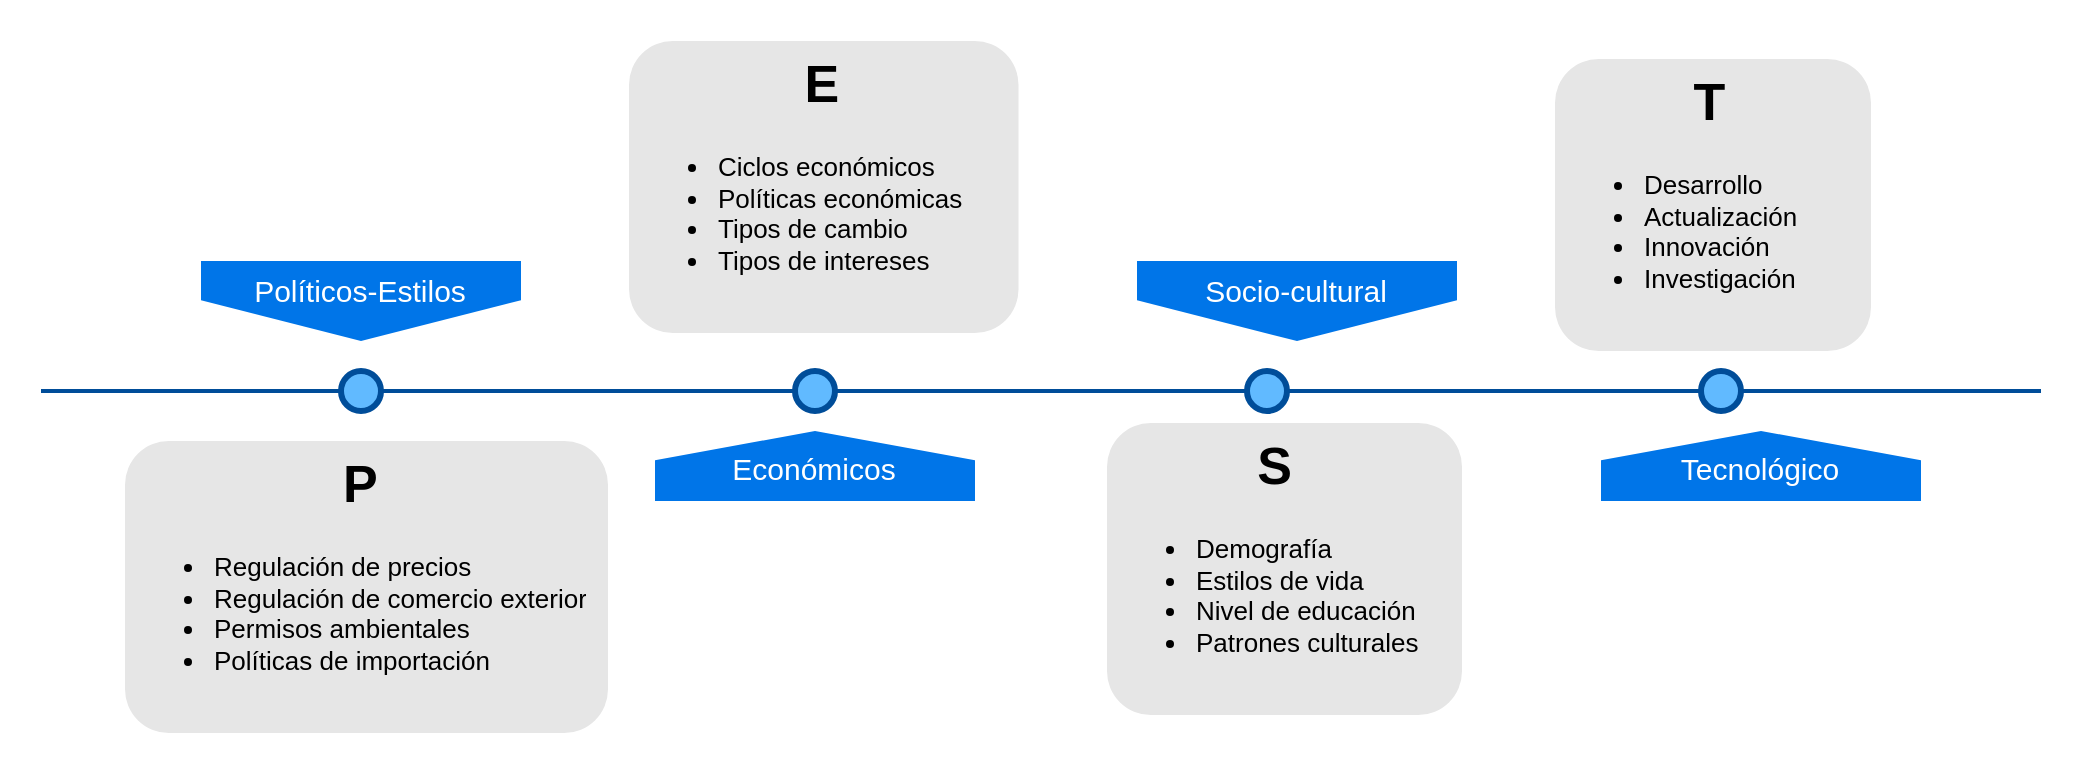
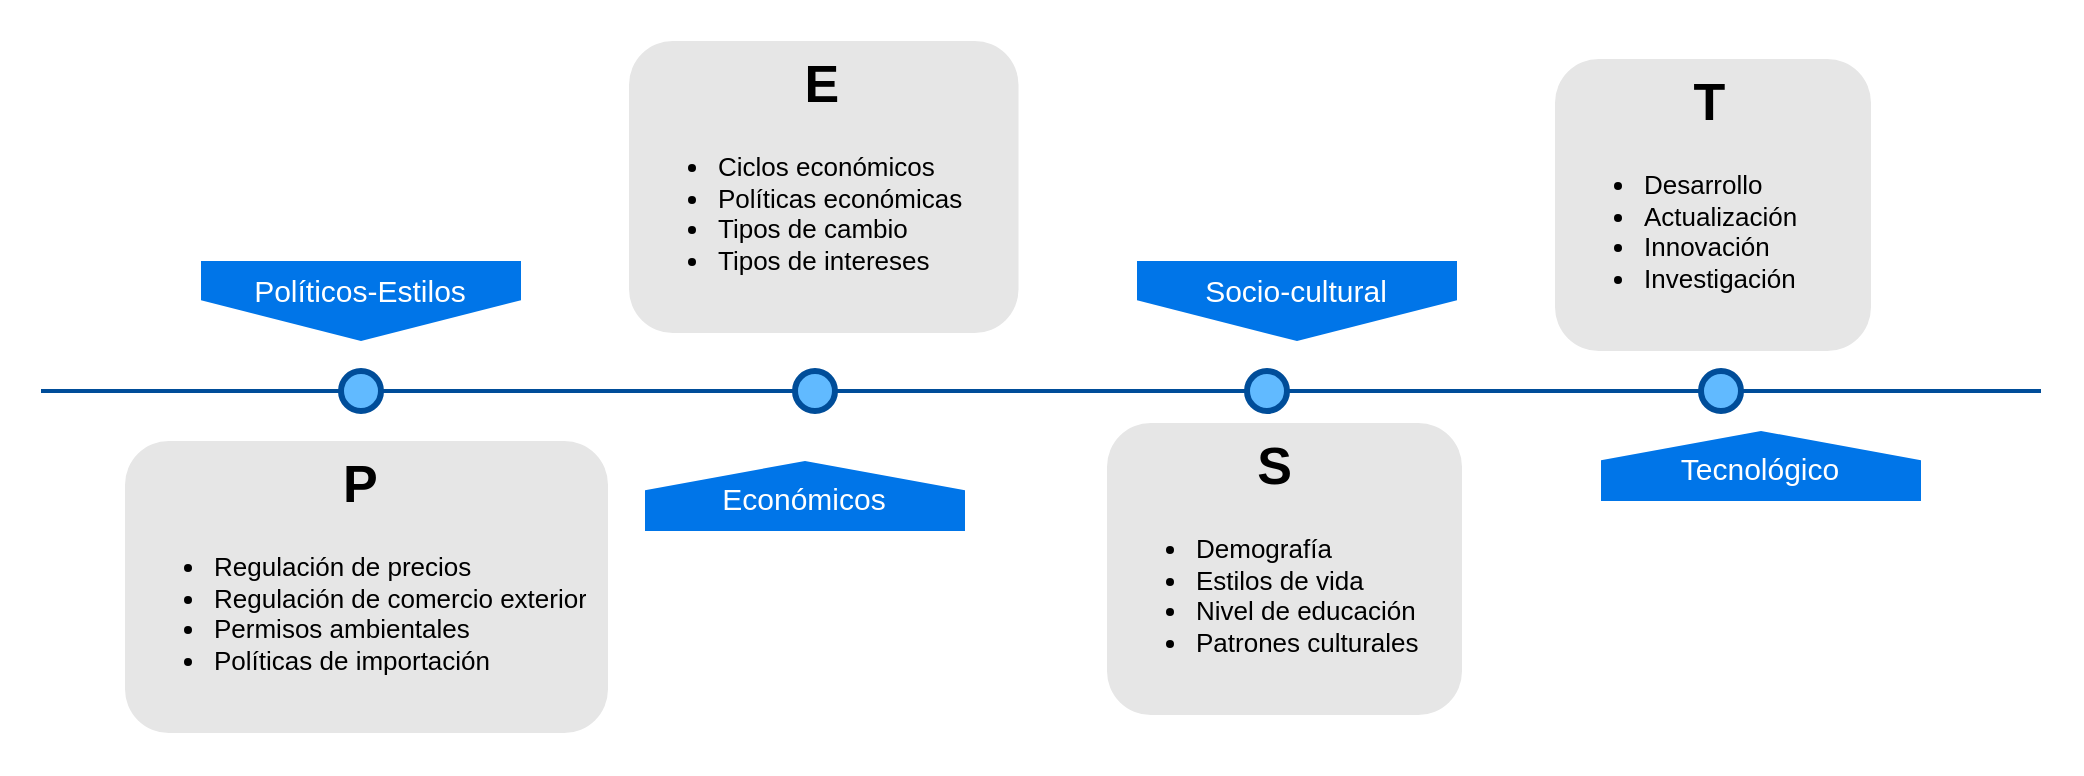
(815, 466) -> (805, 496)
